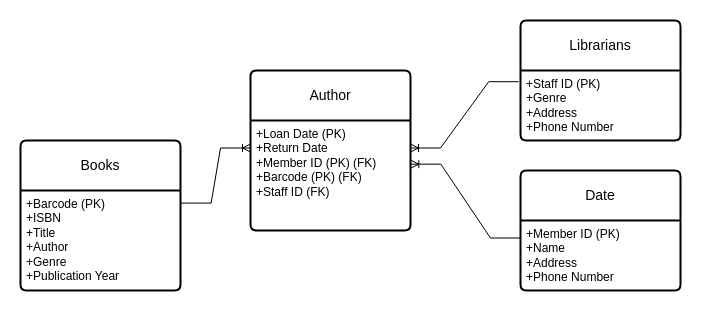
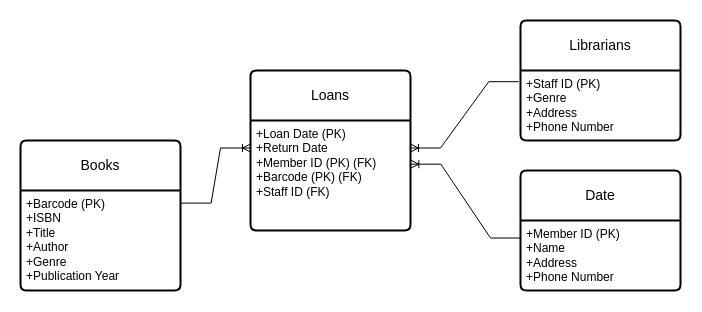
(331, 96) -> (331, 96)
